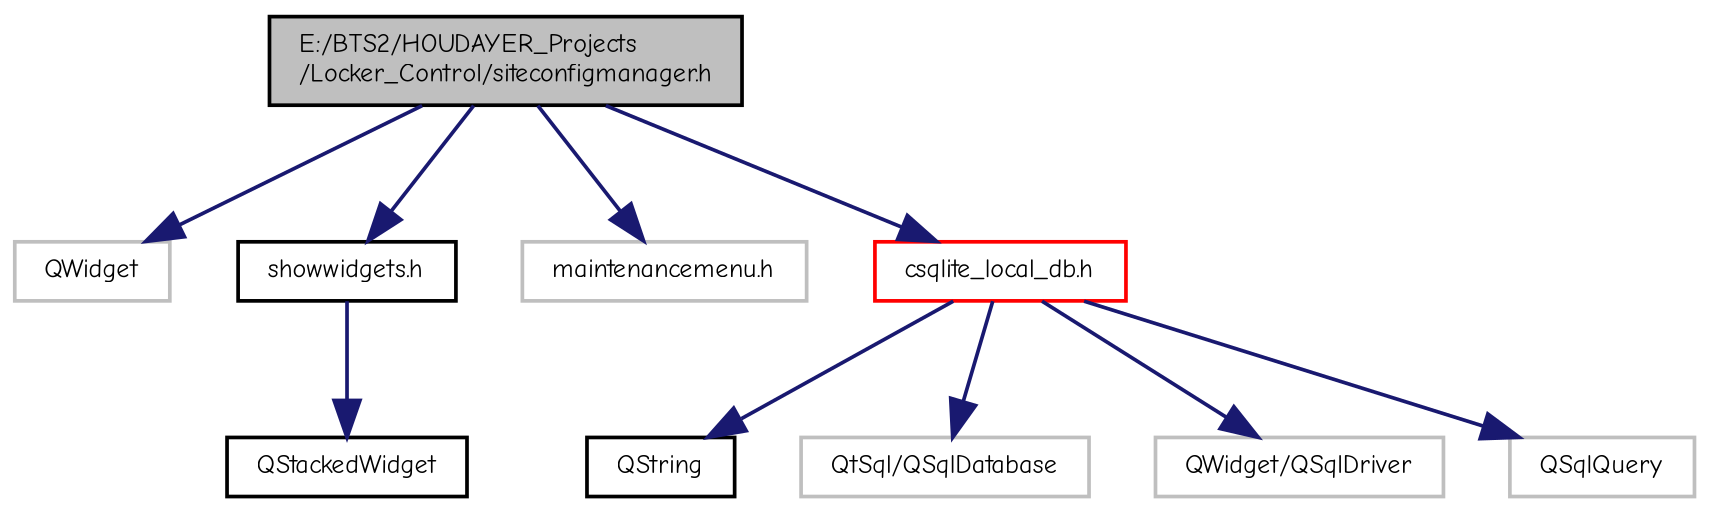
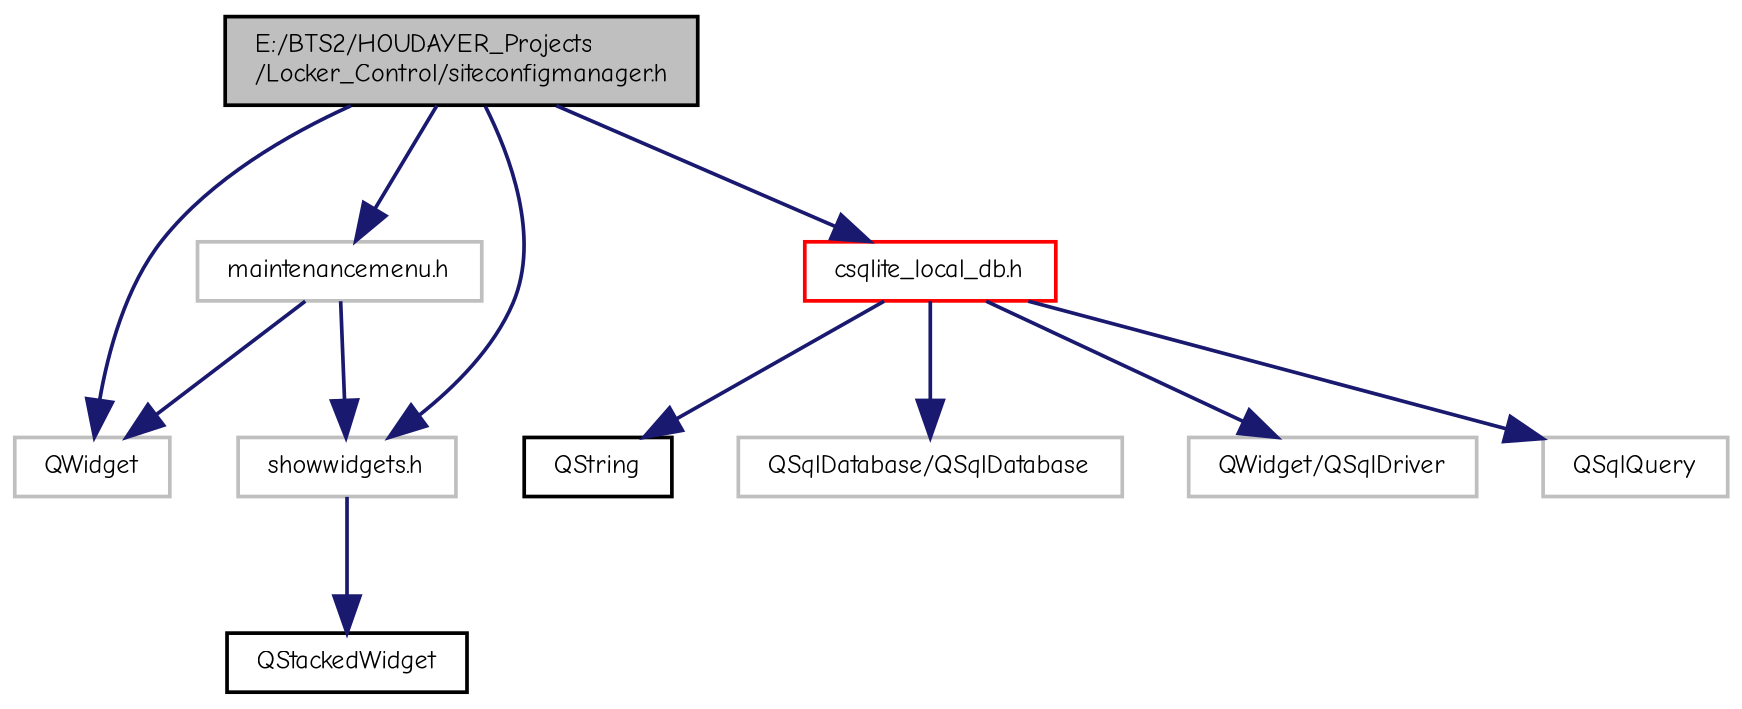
(347, 271) -> (347, 467)
none -> (343, 350)
none -> (231, 358)
(945, 467) -> (930, 467)
